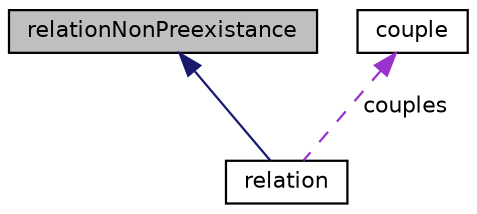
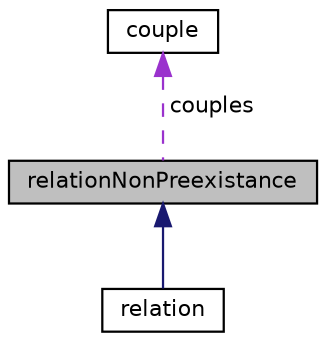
(342, 116) -> (163, 118)
